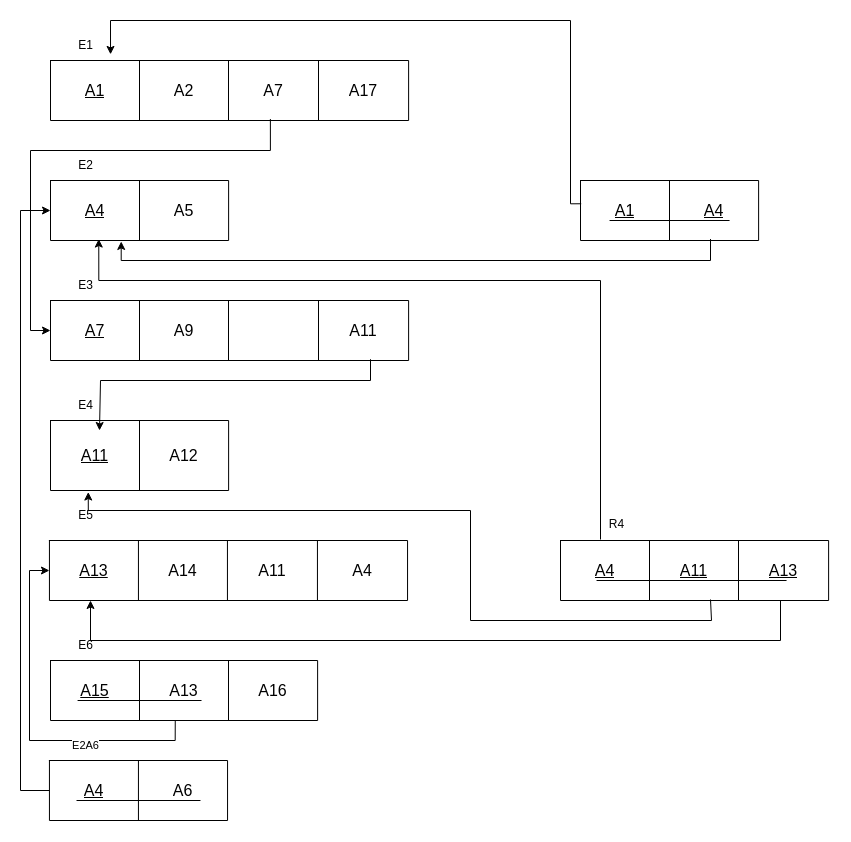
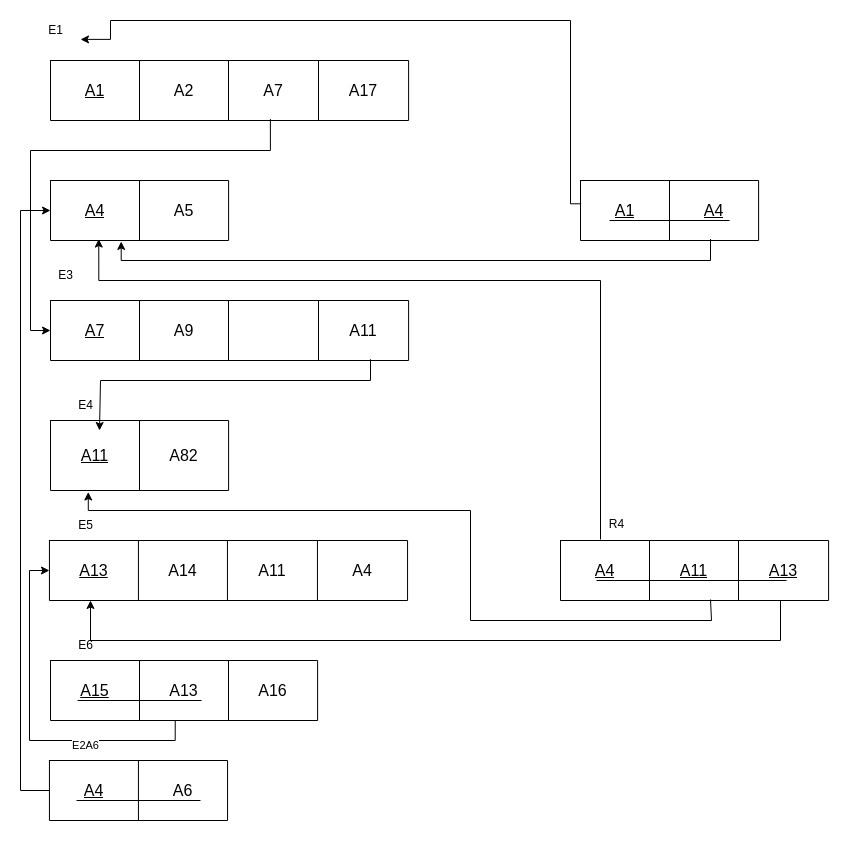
(86, 46) -> (56, 31)
(86, 166) -> none
(86, 286) -> (66, 276)
(184, 456) -> (184, 456)
(86, 516) -> (86, 526)
